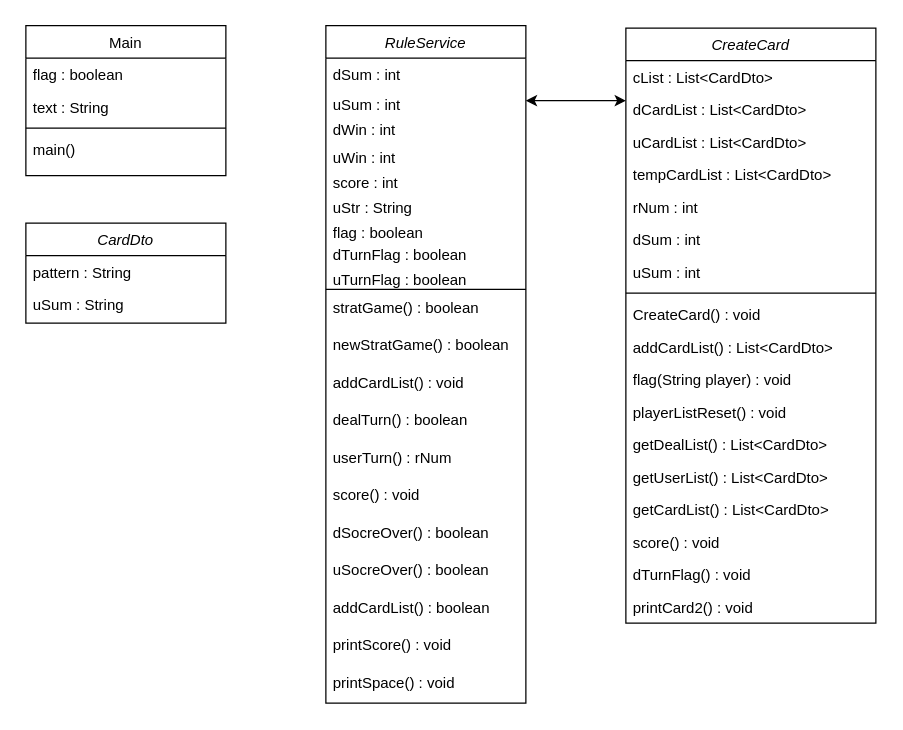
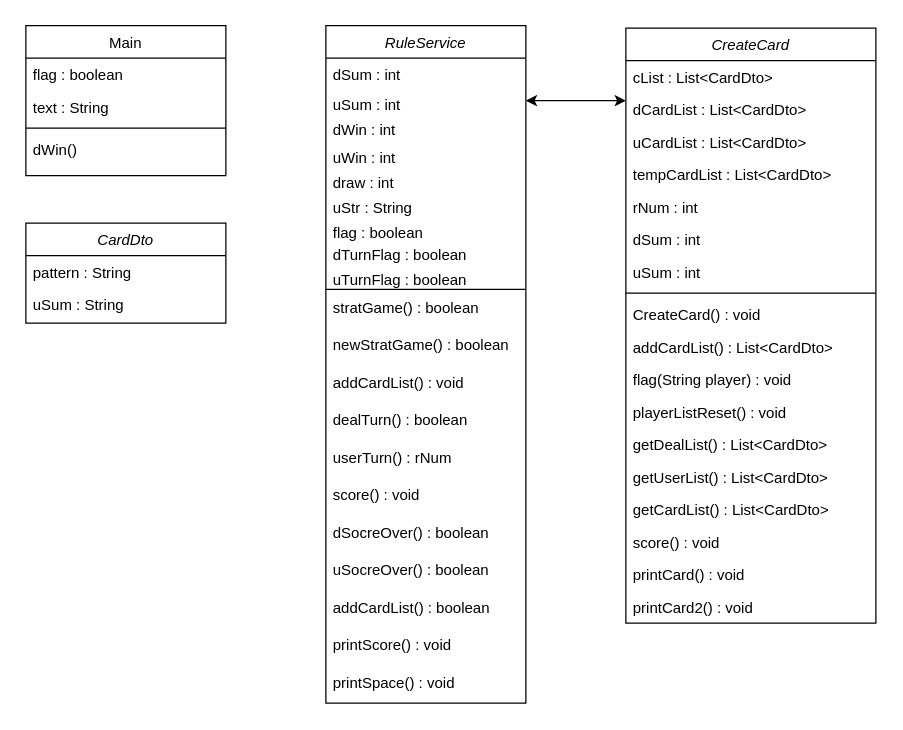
(56, 150) -> (56, 150)
(373, 183) -> (369, 183)
(700, 575) -> (700, 575)
